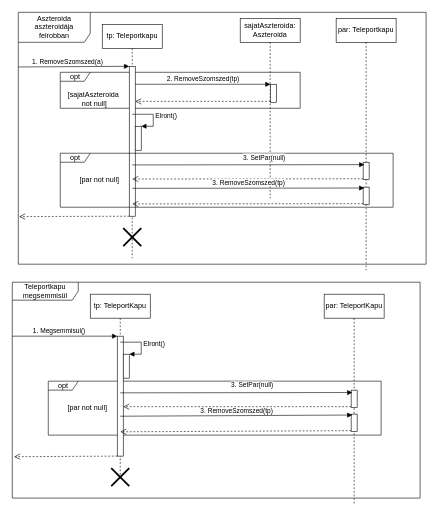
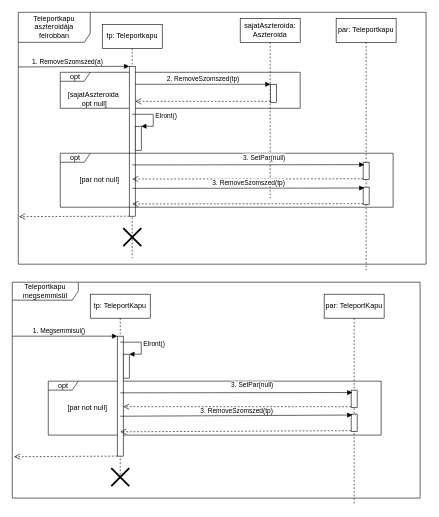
(54, 27) -> (54, 27)
(94, 99) -> (94, 99)
